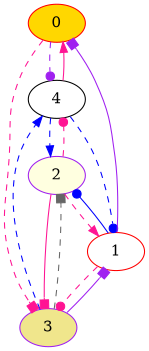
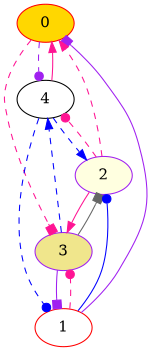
(78, 211) -> (91, 100)
(46, 246) -> (80, 207)
(59, 257) -> (87, 220)
